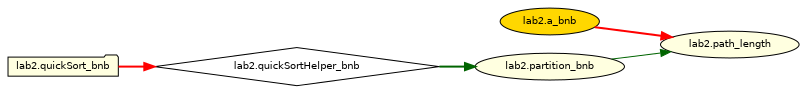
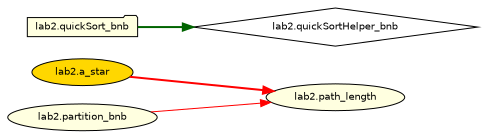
(550, 21) -> (82, 72)
(636, 56) -> (206, 108)
(131, 67) -> (160, 27)
(452, 67) -> none
